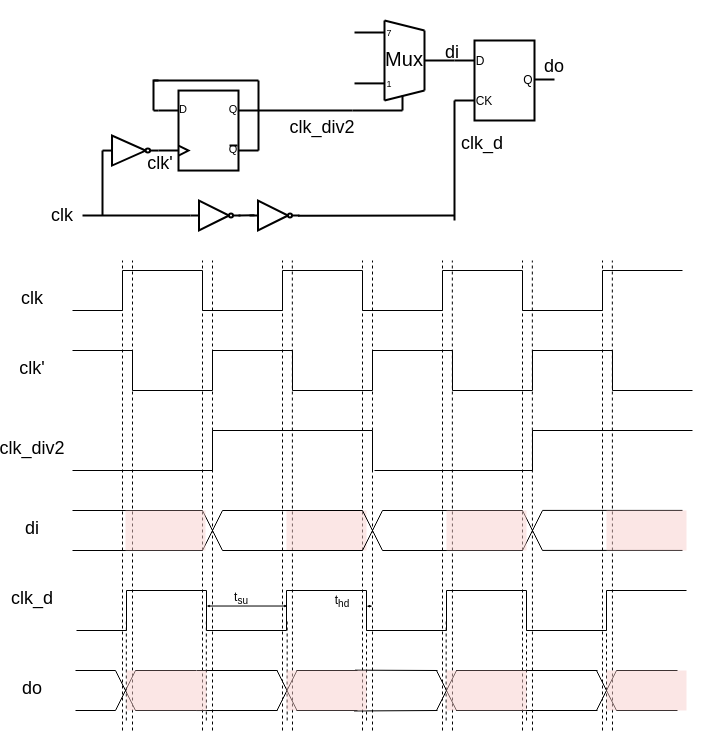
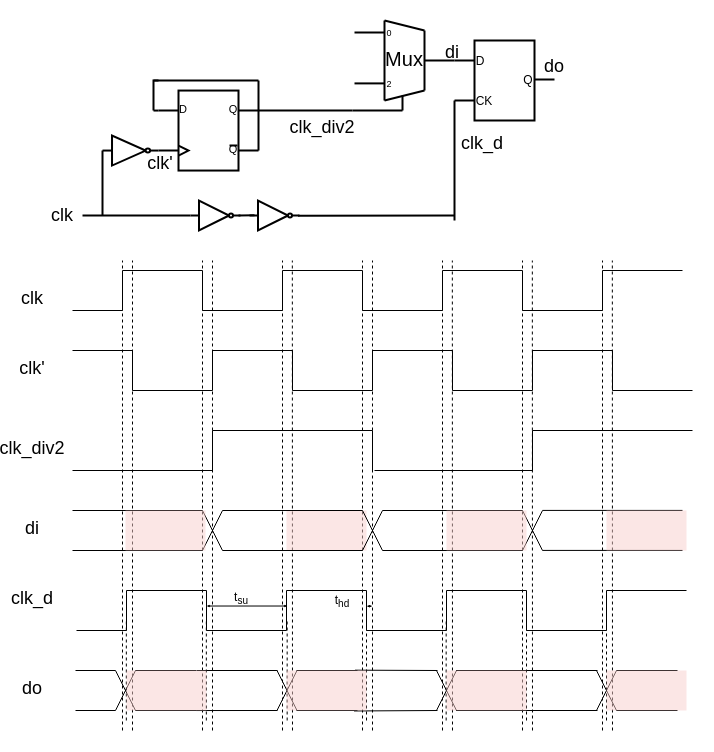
(390, 29) -> (390, 29)
(390, 80) -> (390, 80)
